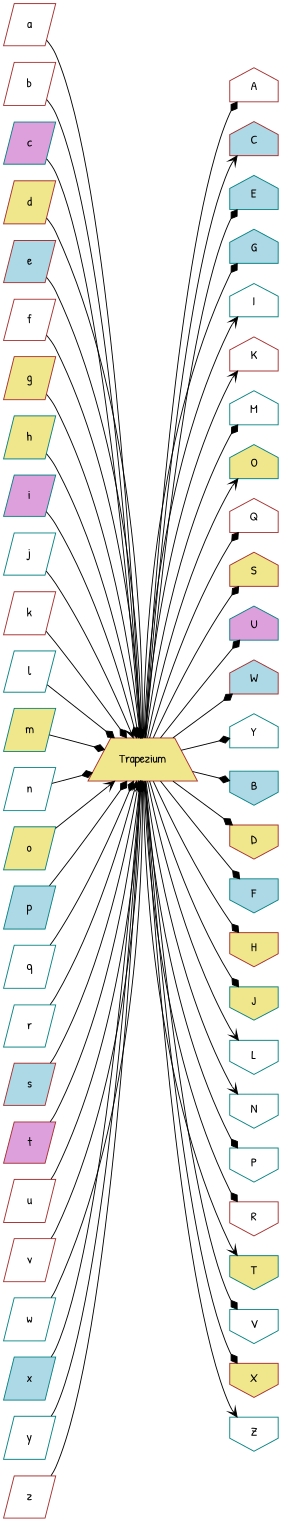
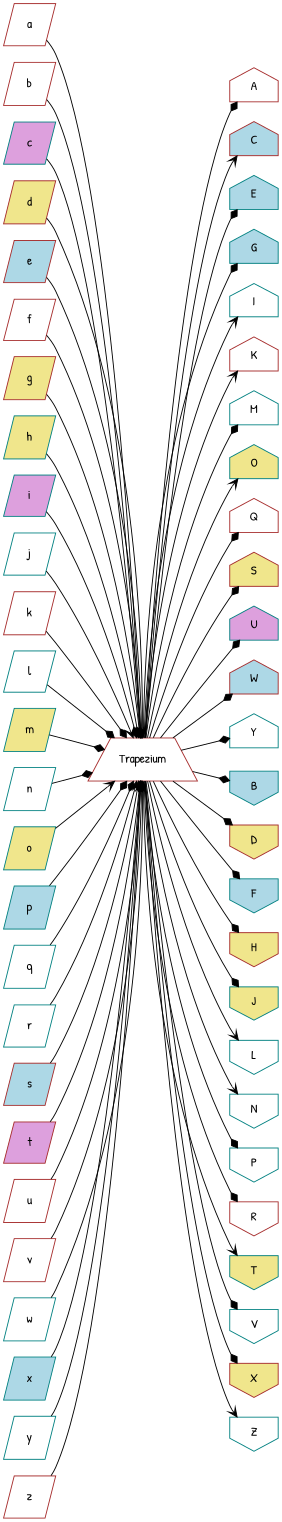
(143, 759) -> (143, 759)
